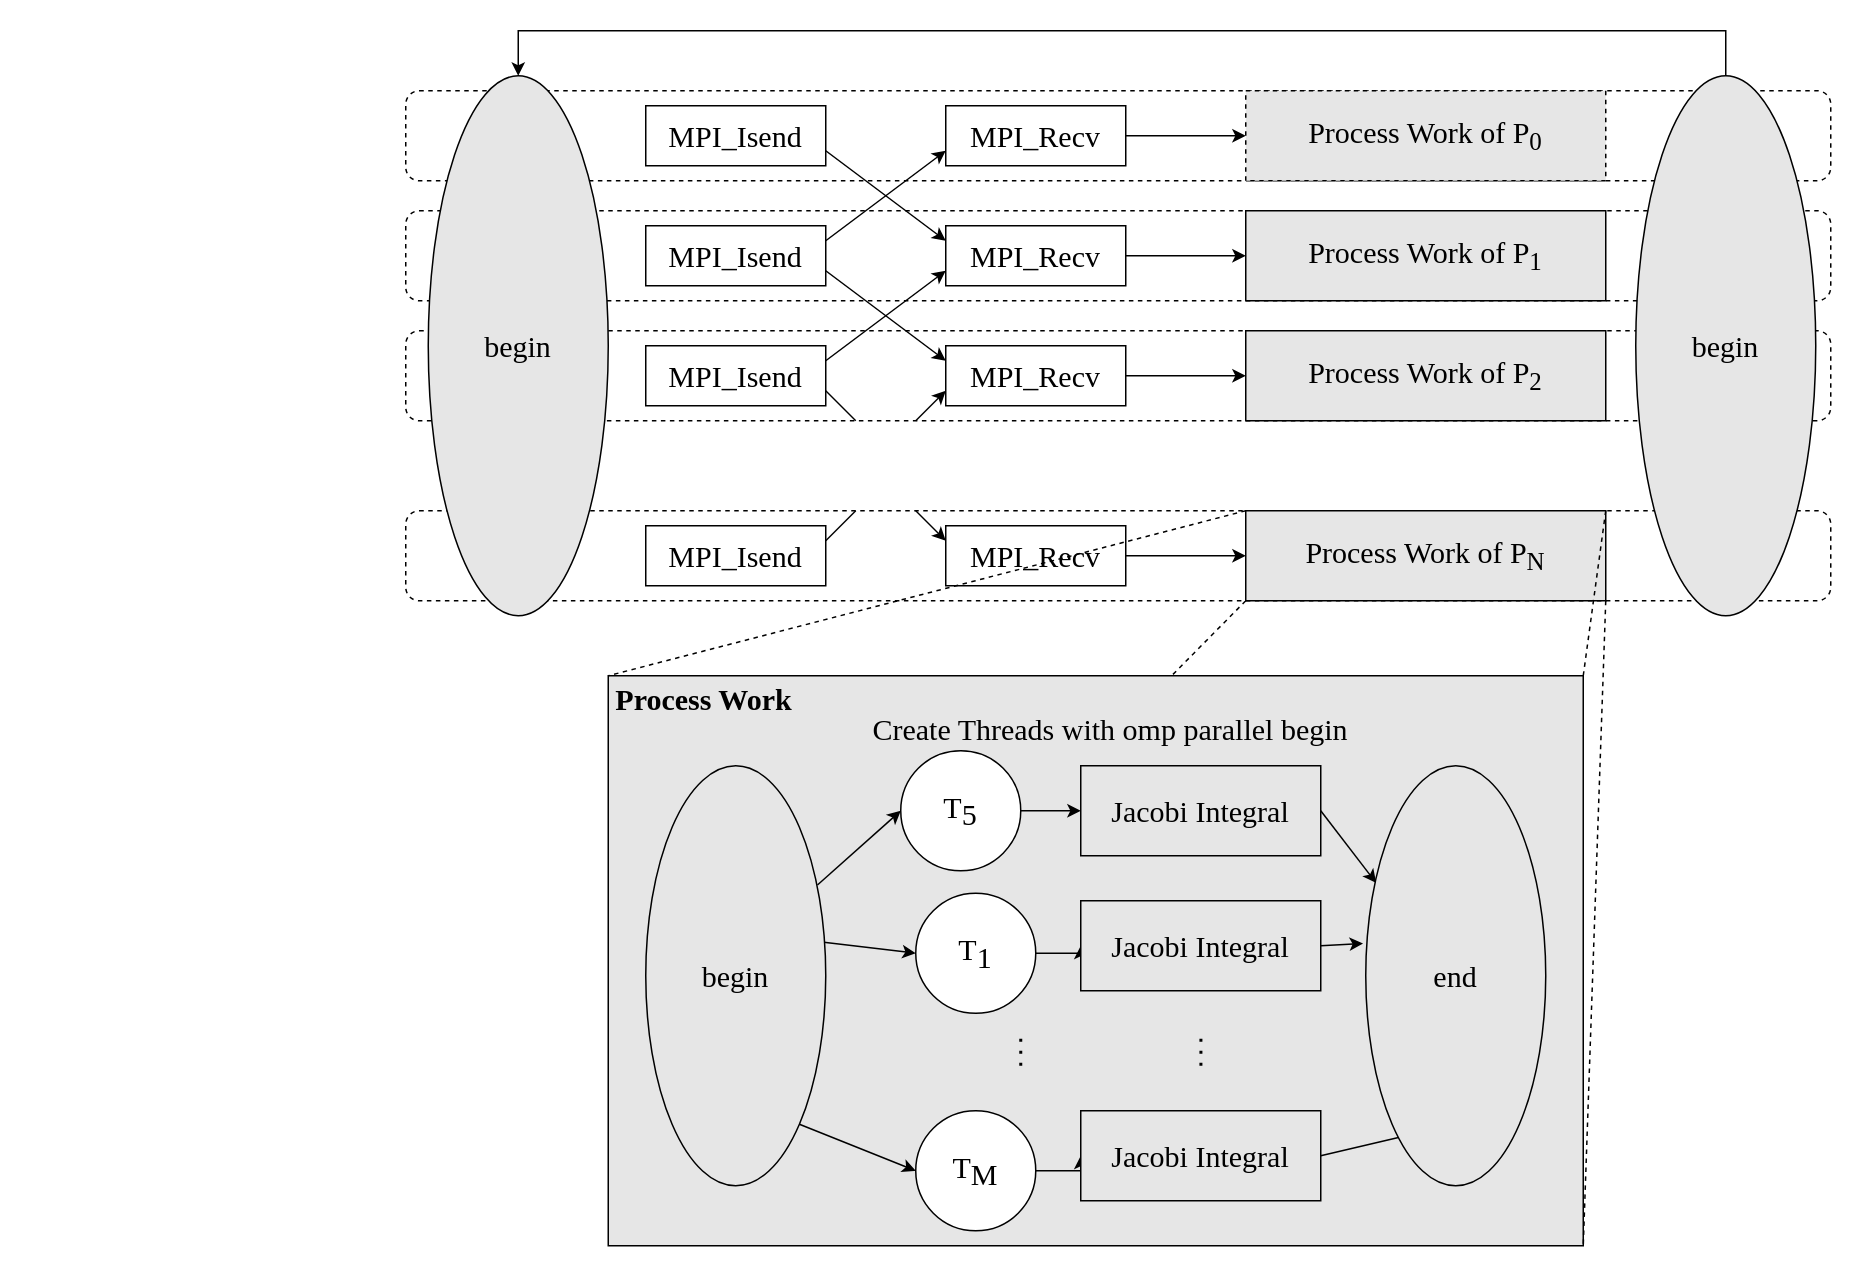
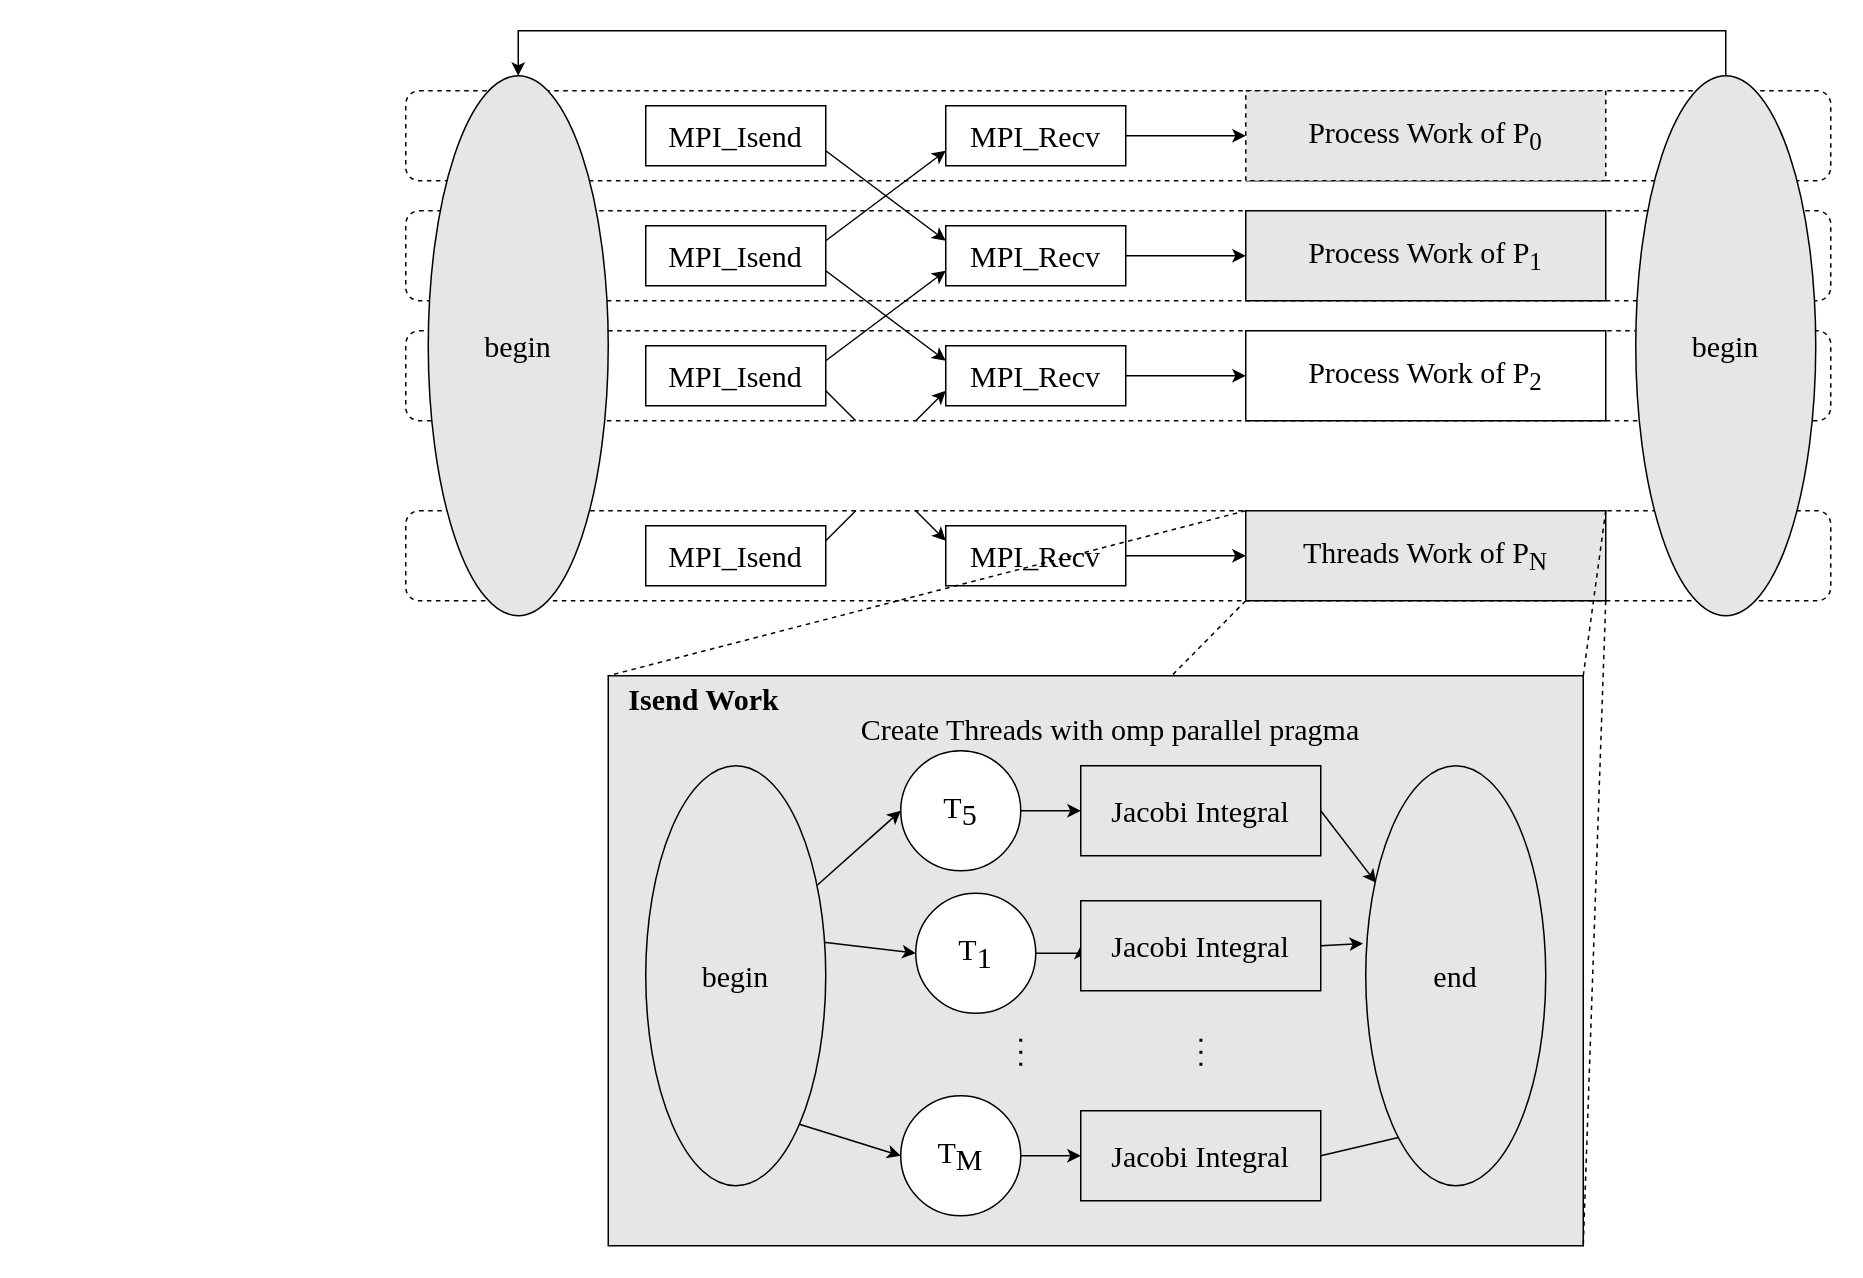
(1426, 376) -> (1426, 376)
(1426, 556) -> (1426, 556)
(704, 698) -> (704, 698)
(1111, 728) -> (1111, 728)
(976, 1171) -> (961, 1156)
